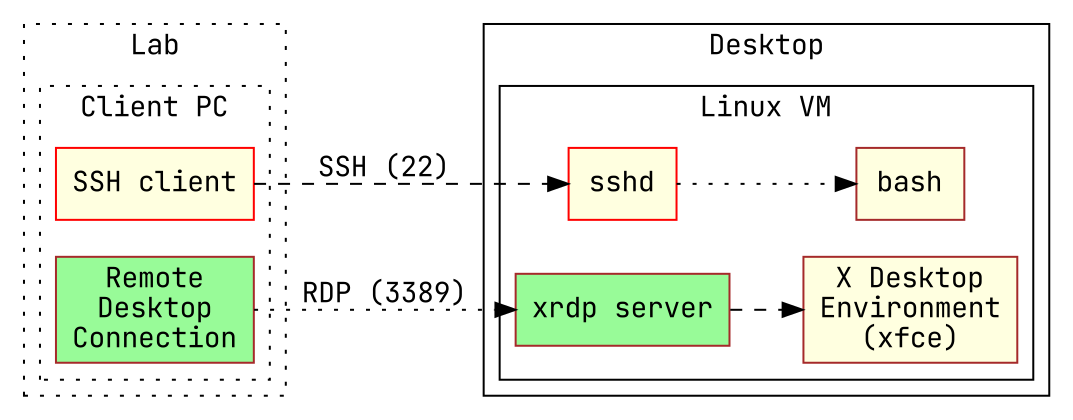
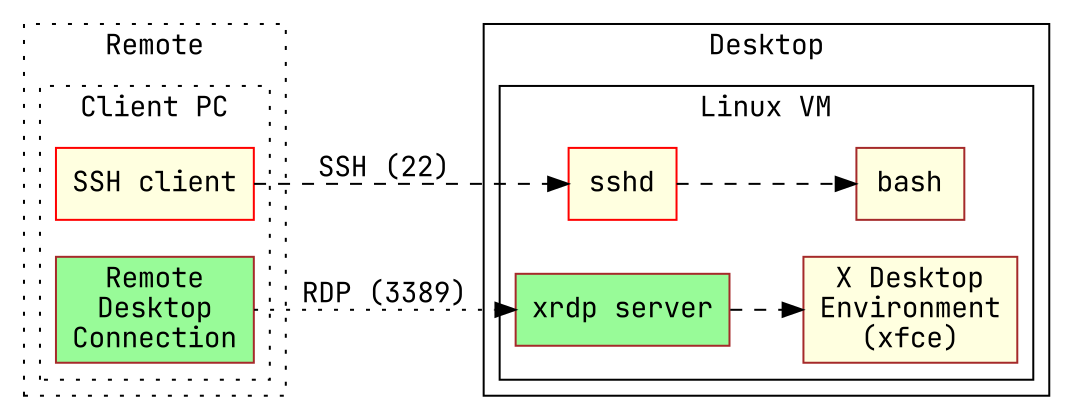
(155, 47) -> (155, 47)
(756, 184) -> (756, 184)
